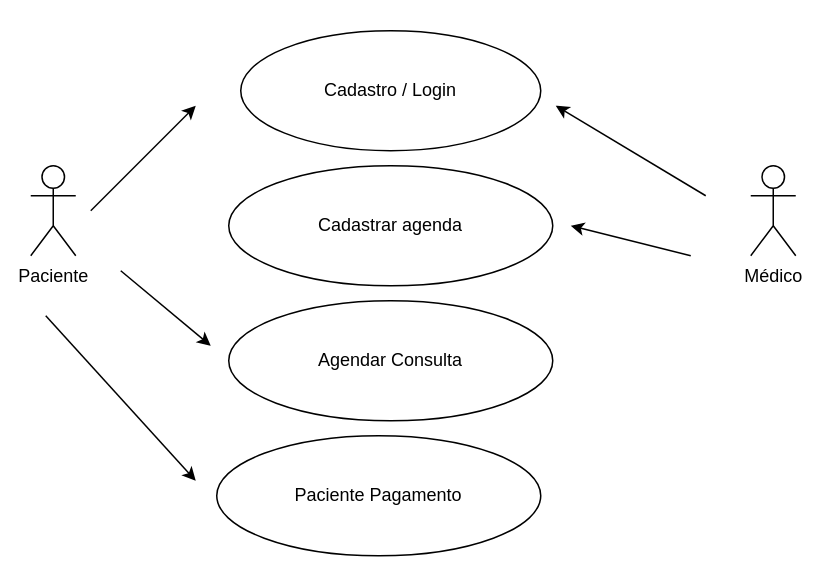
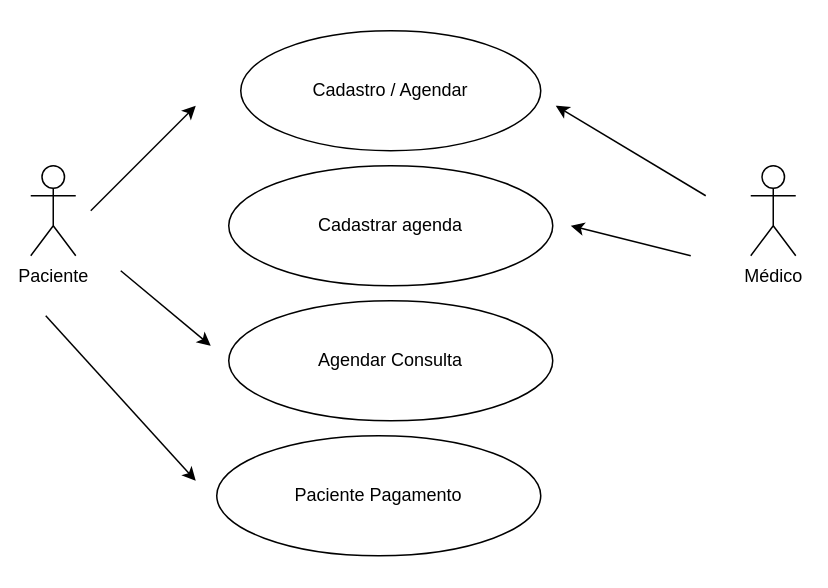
(391, 91) -> (391, 91)
